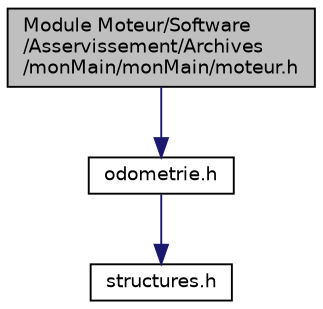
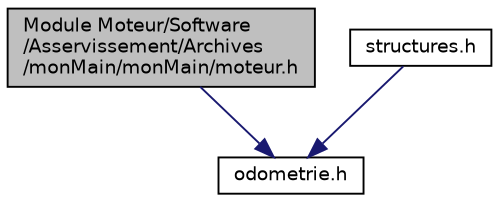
(161, 219) -> (363, 105)
